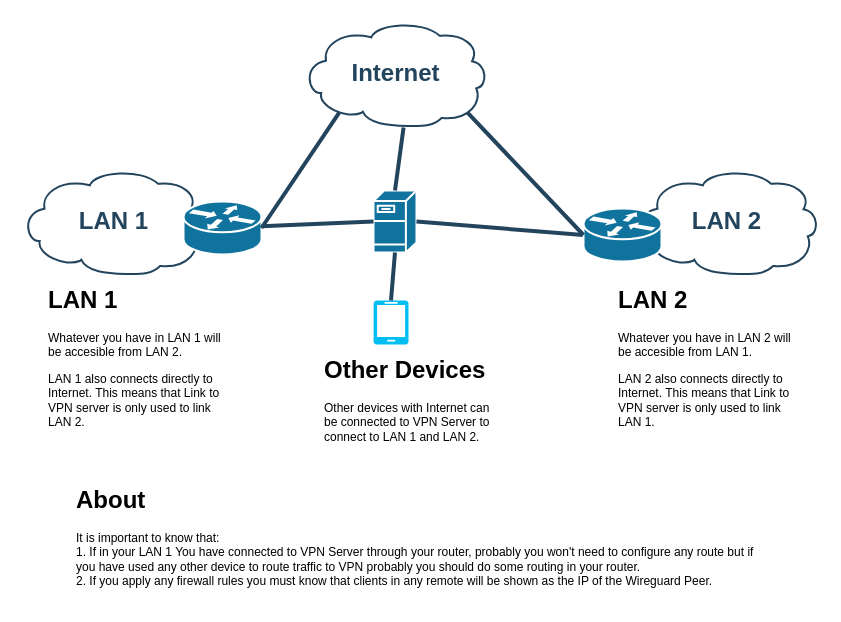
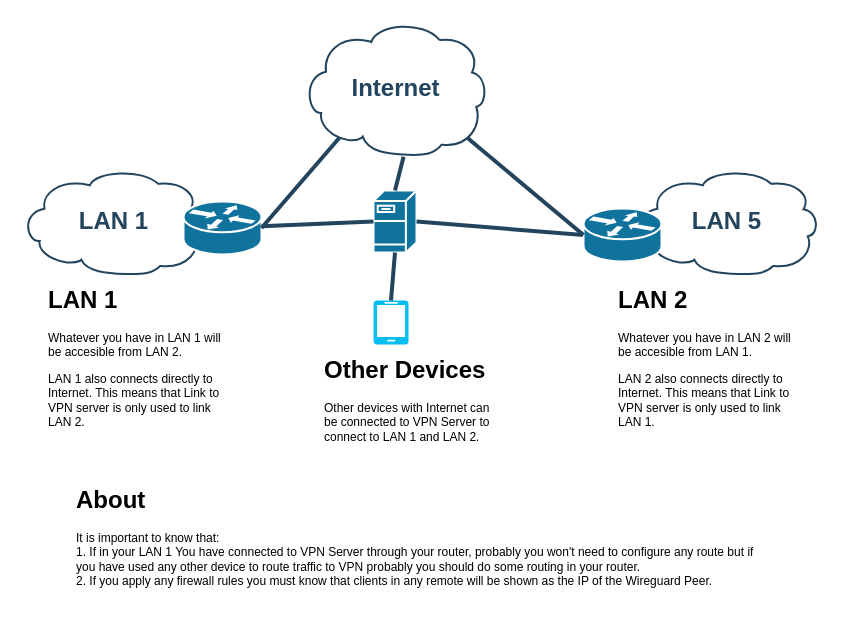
(395, 74) -> (395, 88)
(727, 222) -> (727, 222)
